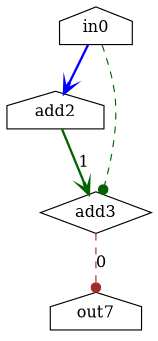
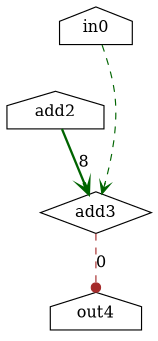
(79, 64) -> none
(116, 115) -> (116, 115)
(84, 162) -> (84, 162)
(96, 313) -> (96, 313)
